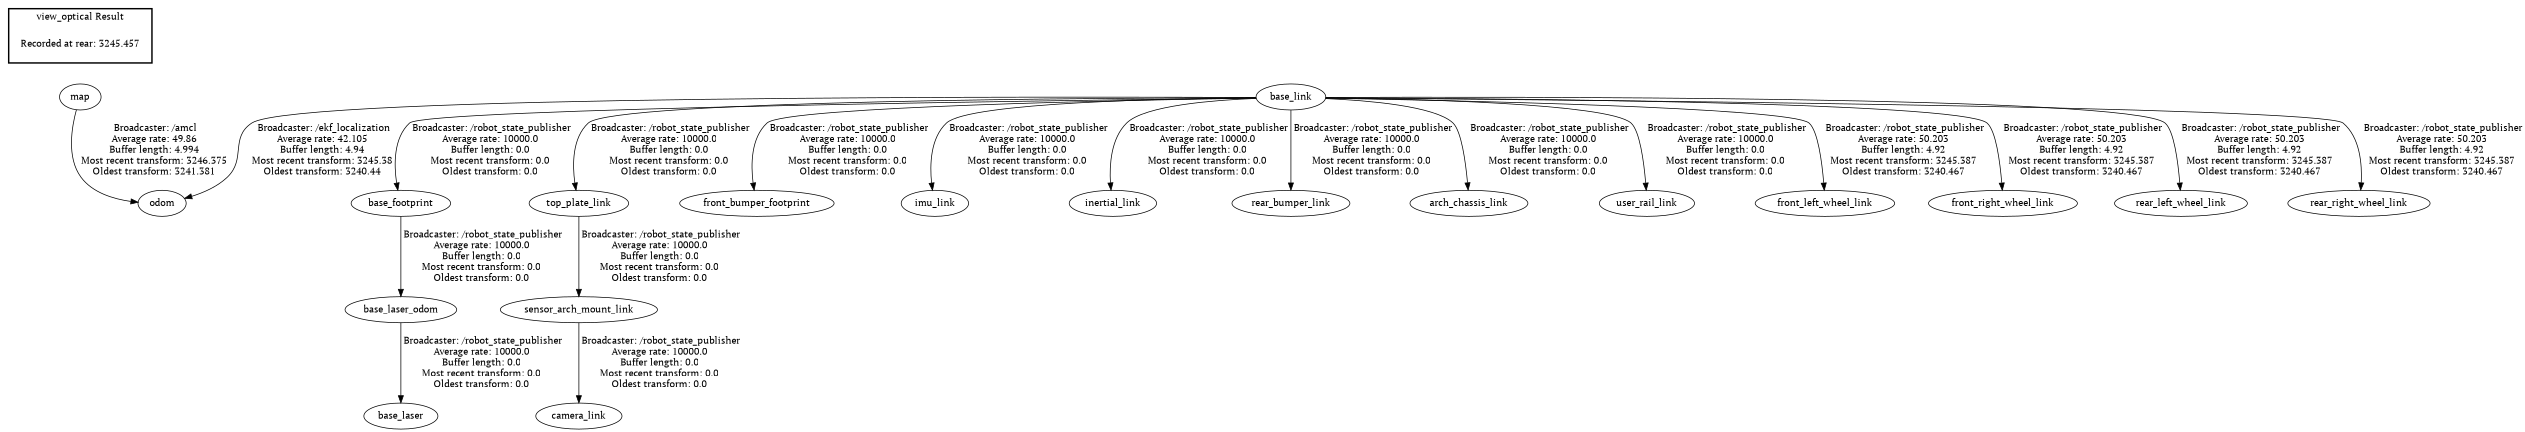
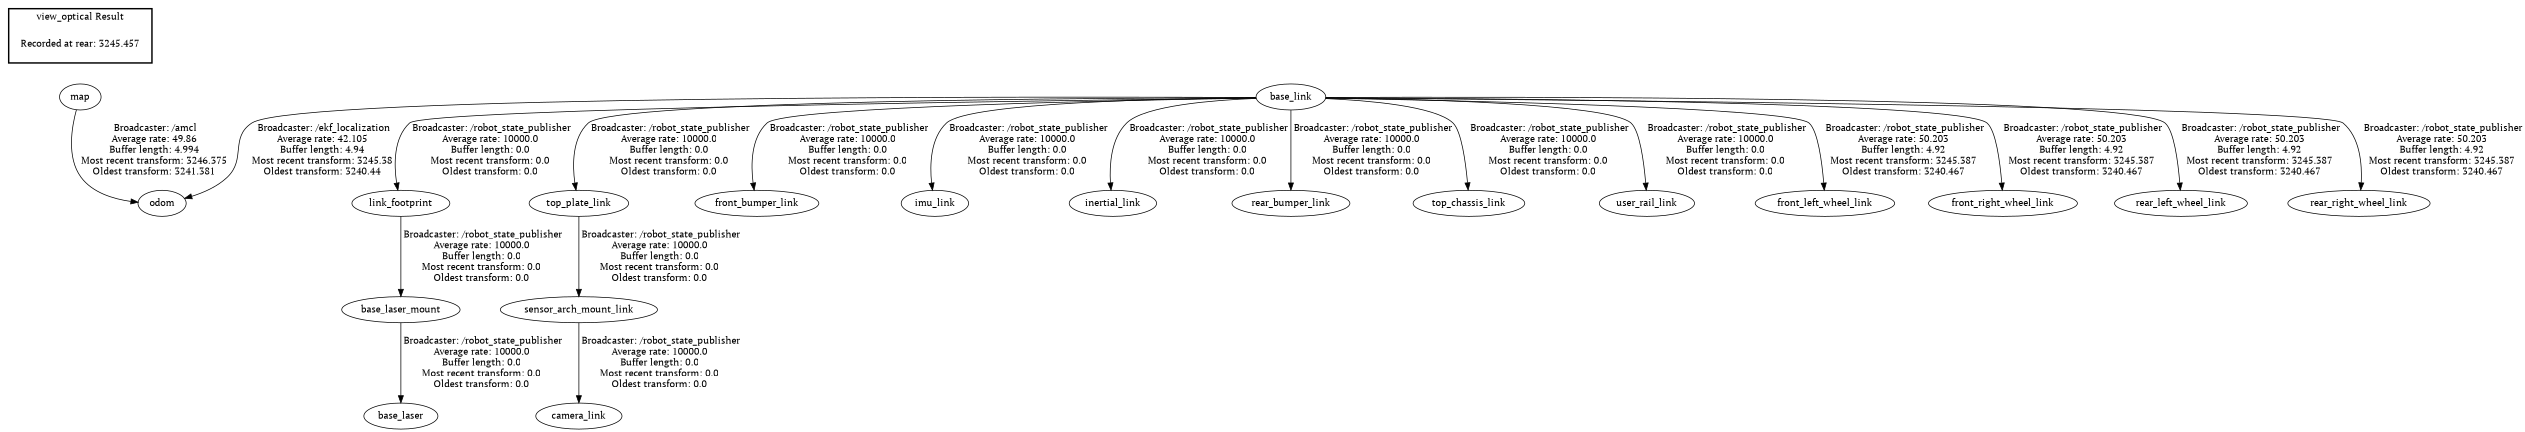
(401, 203) -> (401, 203)
(757, 203) -> (757, 203)
(1469, 203) -> (1469, 203)
(401, 310) -> (401, 310)
